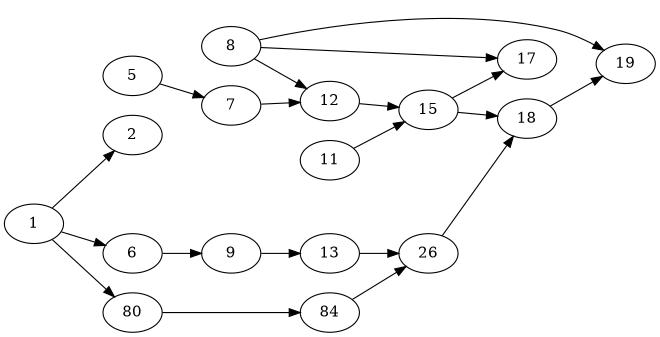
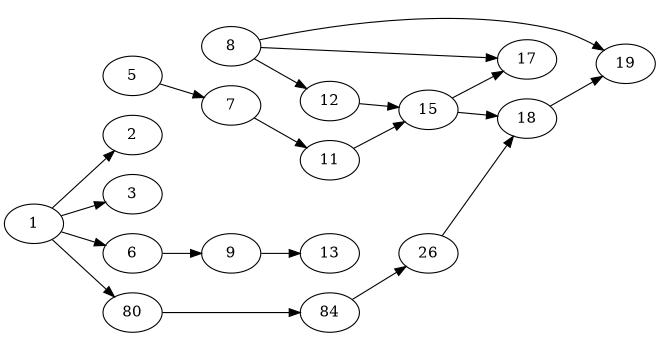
(275, 104) -> (276, 130)
none -> (133, 194)
(374, 253) -> none
